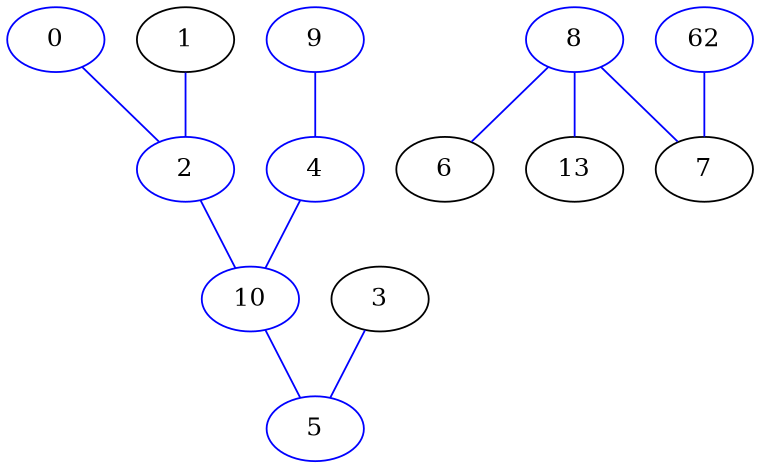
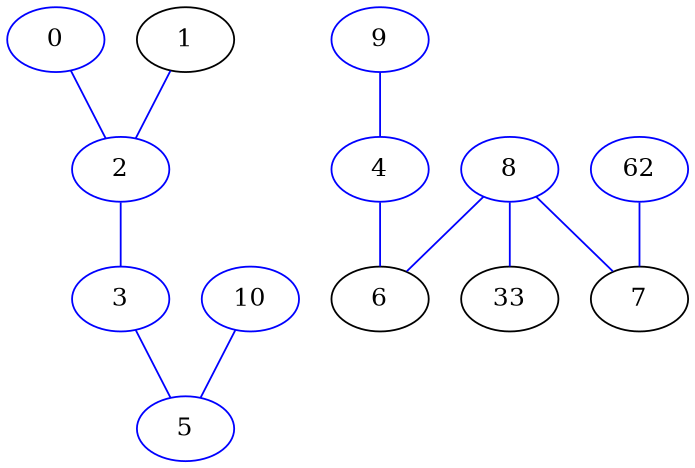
(575, 169) -> (510, 299)
(218, 234) -> (121, 234)
(283, 234) -> (380, 234)
(380, 299) -> (121, 299)
